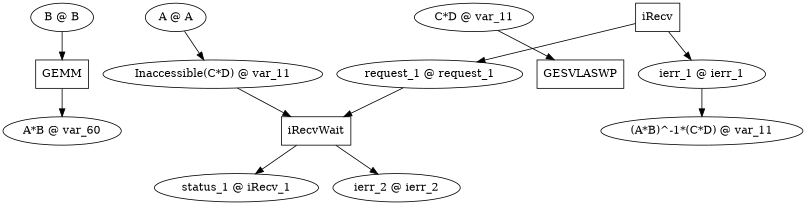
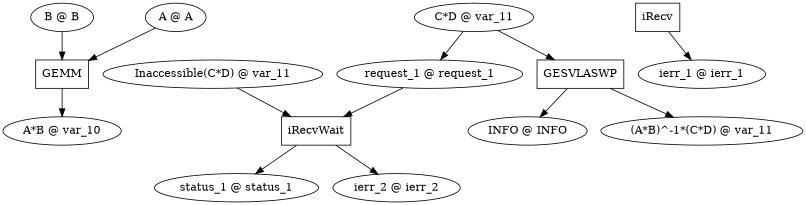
(192, 42) -> (126, 42)
(560, 42) -> (454, 43)
(702, 99) -> (638, 101)
(62, 131) -> (62, 131)
none -> (528, 131)
(236, 188) -> (236, 188)
